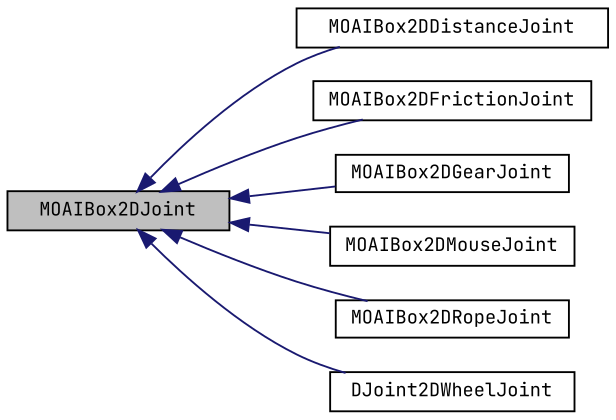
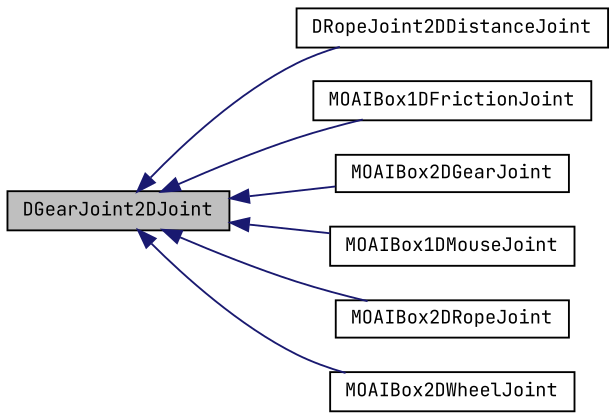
(452, 28) -> (452, 28)
(452, 101) -> (452, 101)
(118, 211) -> (118, 211)
(452, 246) -> (452, 246)
(452, 392) -> (452, 392)
